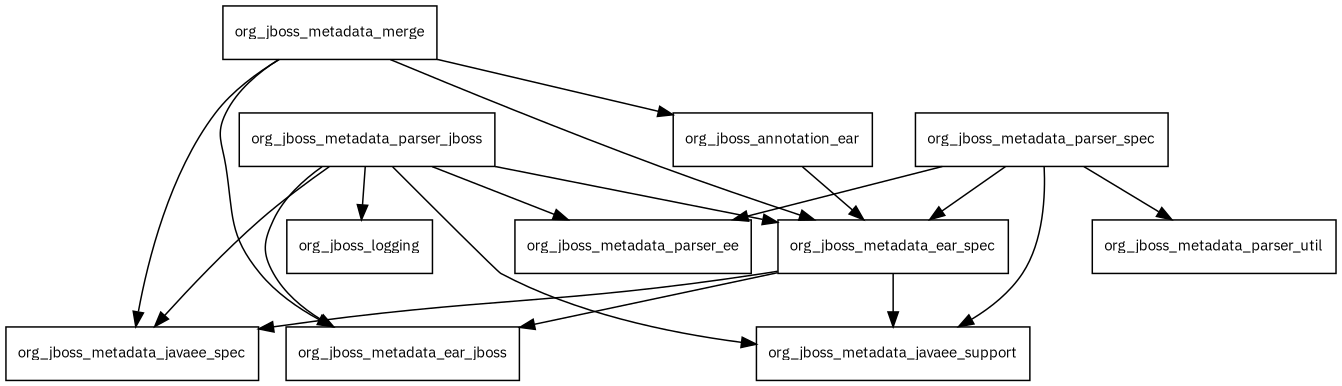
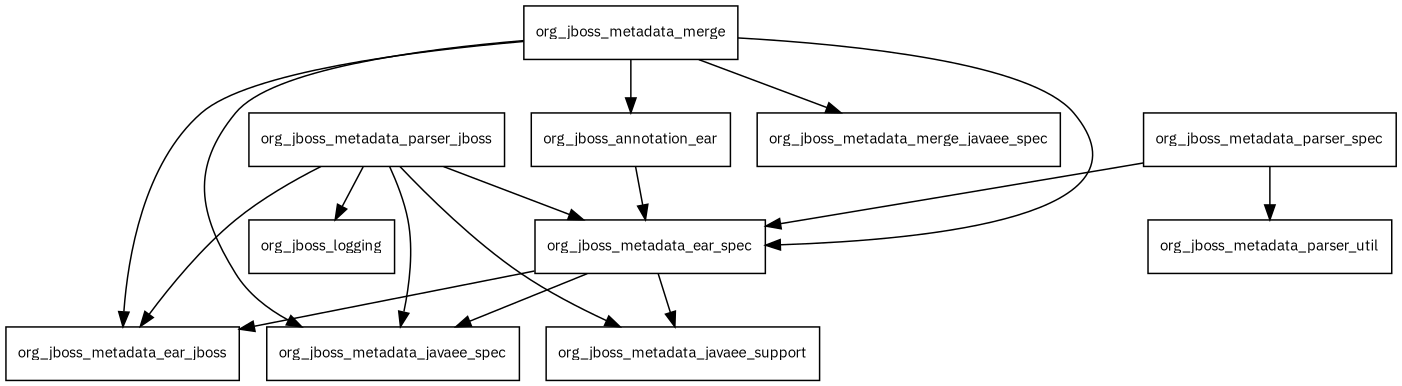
none -> (909, 140)
(633, 247) -> none
(1032, 255) -> none
